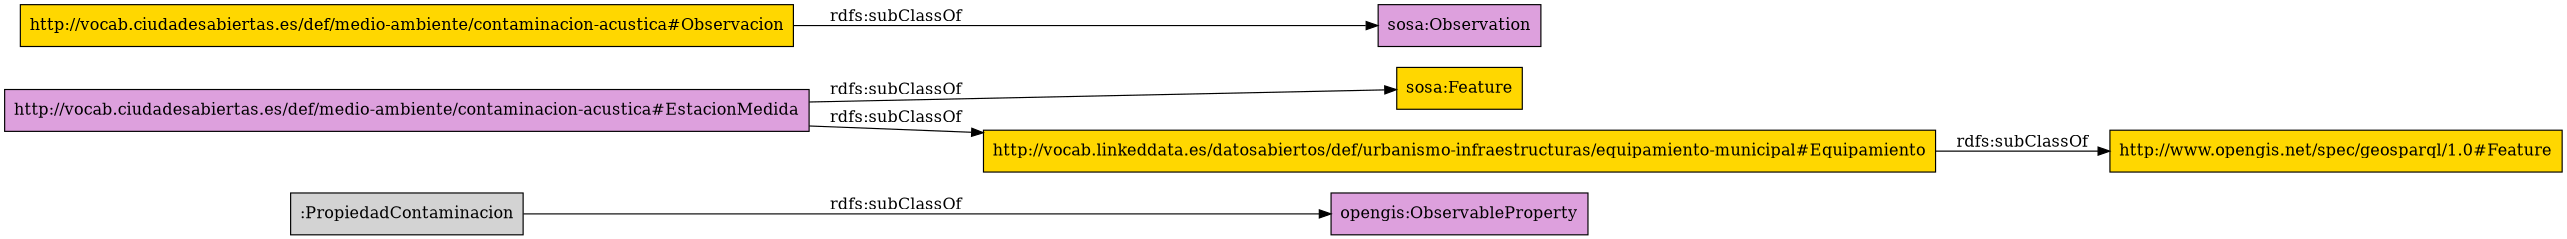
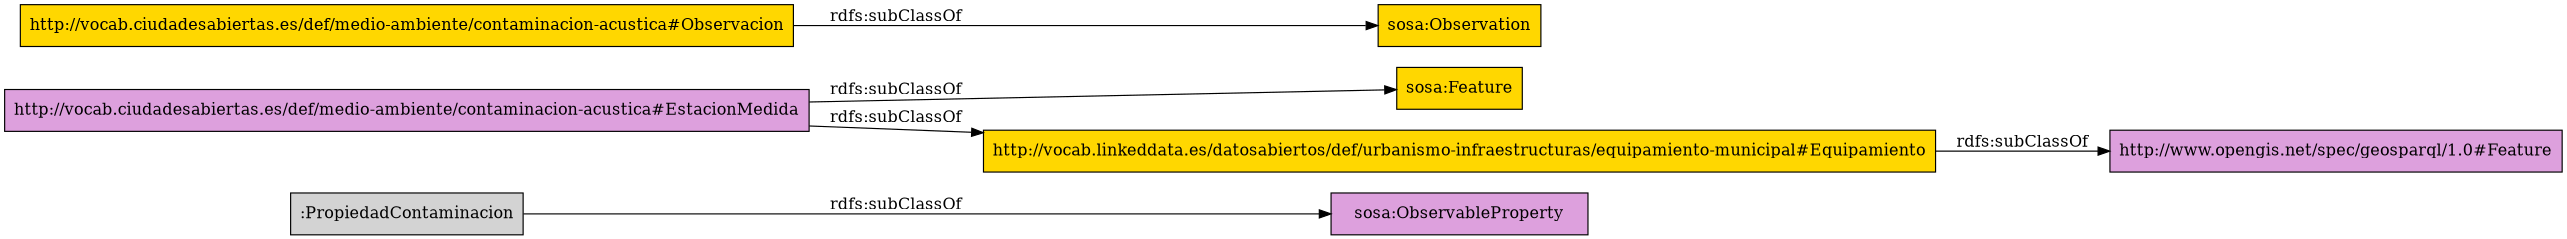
(1460, 26) -> (1460, 26)
(2336, 151) -> (2336, 151)
(1460, 214) -> (1460, 214)
